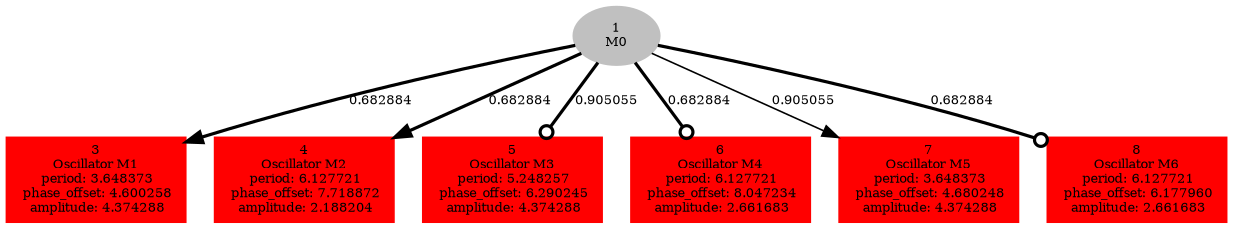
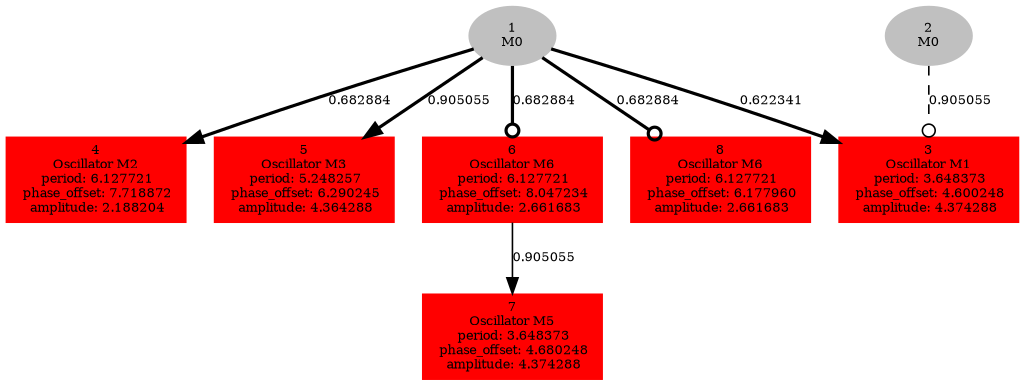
none -> (929, 36)
(738, 92) -> (512, 250)
(574, 95) -> (431, 93)
(383, 101) -> (773, 101)
(721, 165) -> (512, 165)
(96, 193) -> (929, 193)
(512, 208) -> (304, 208)
